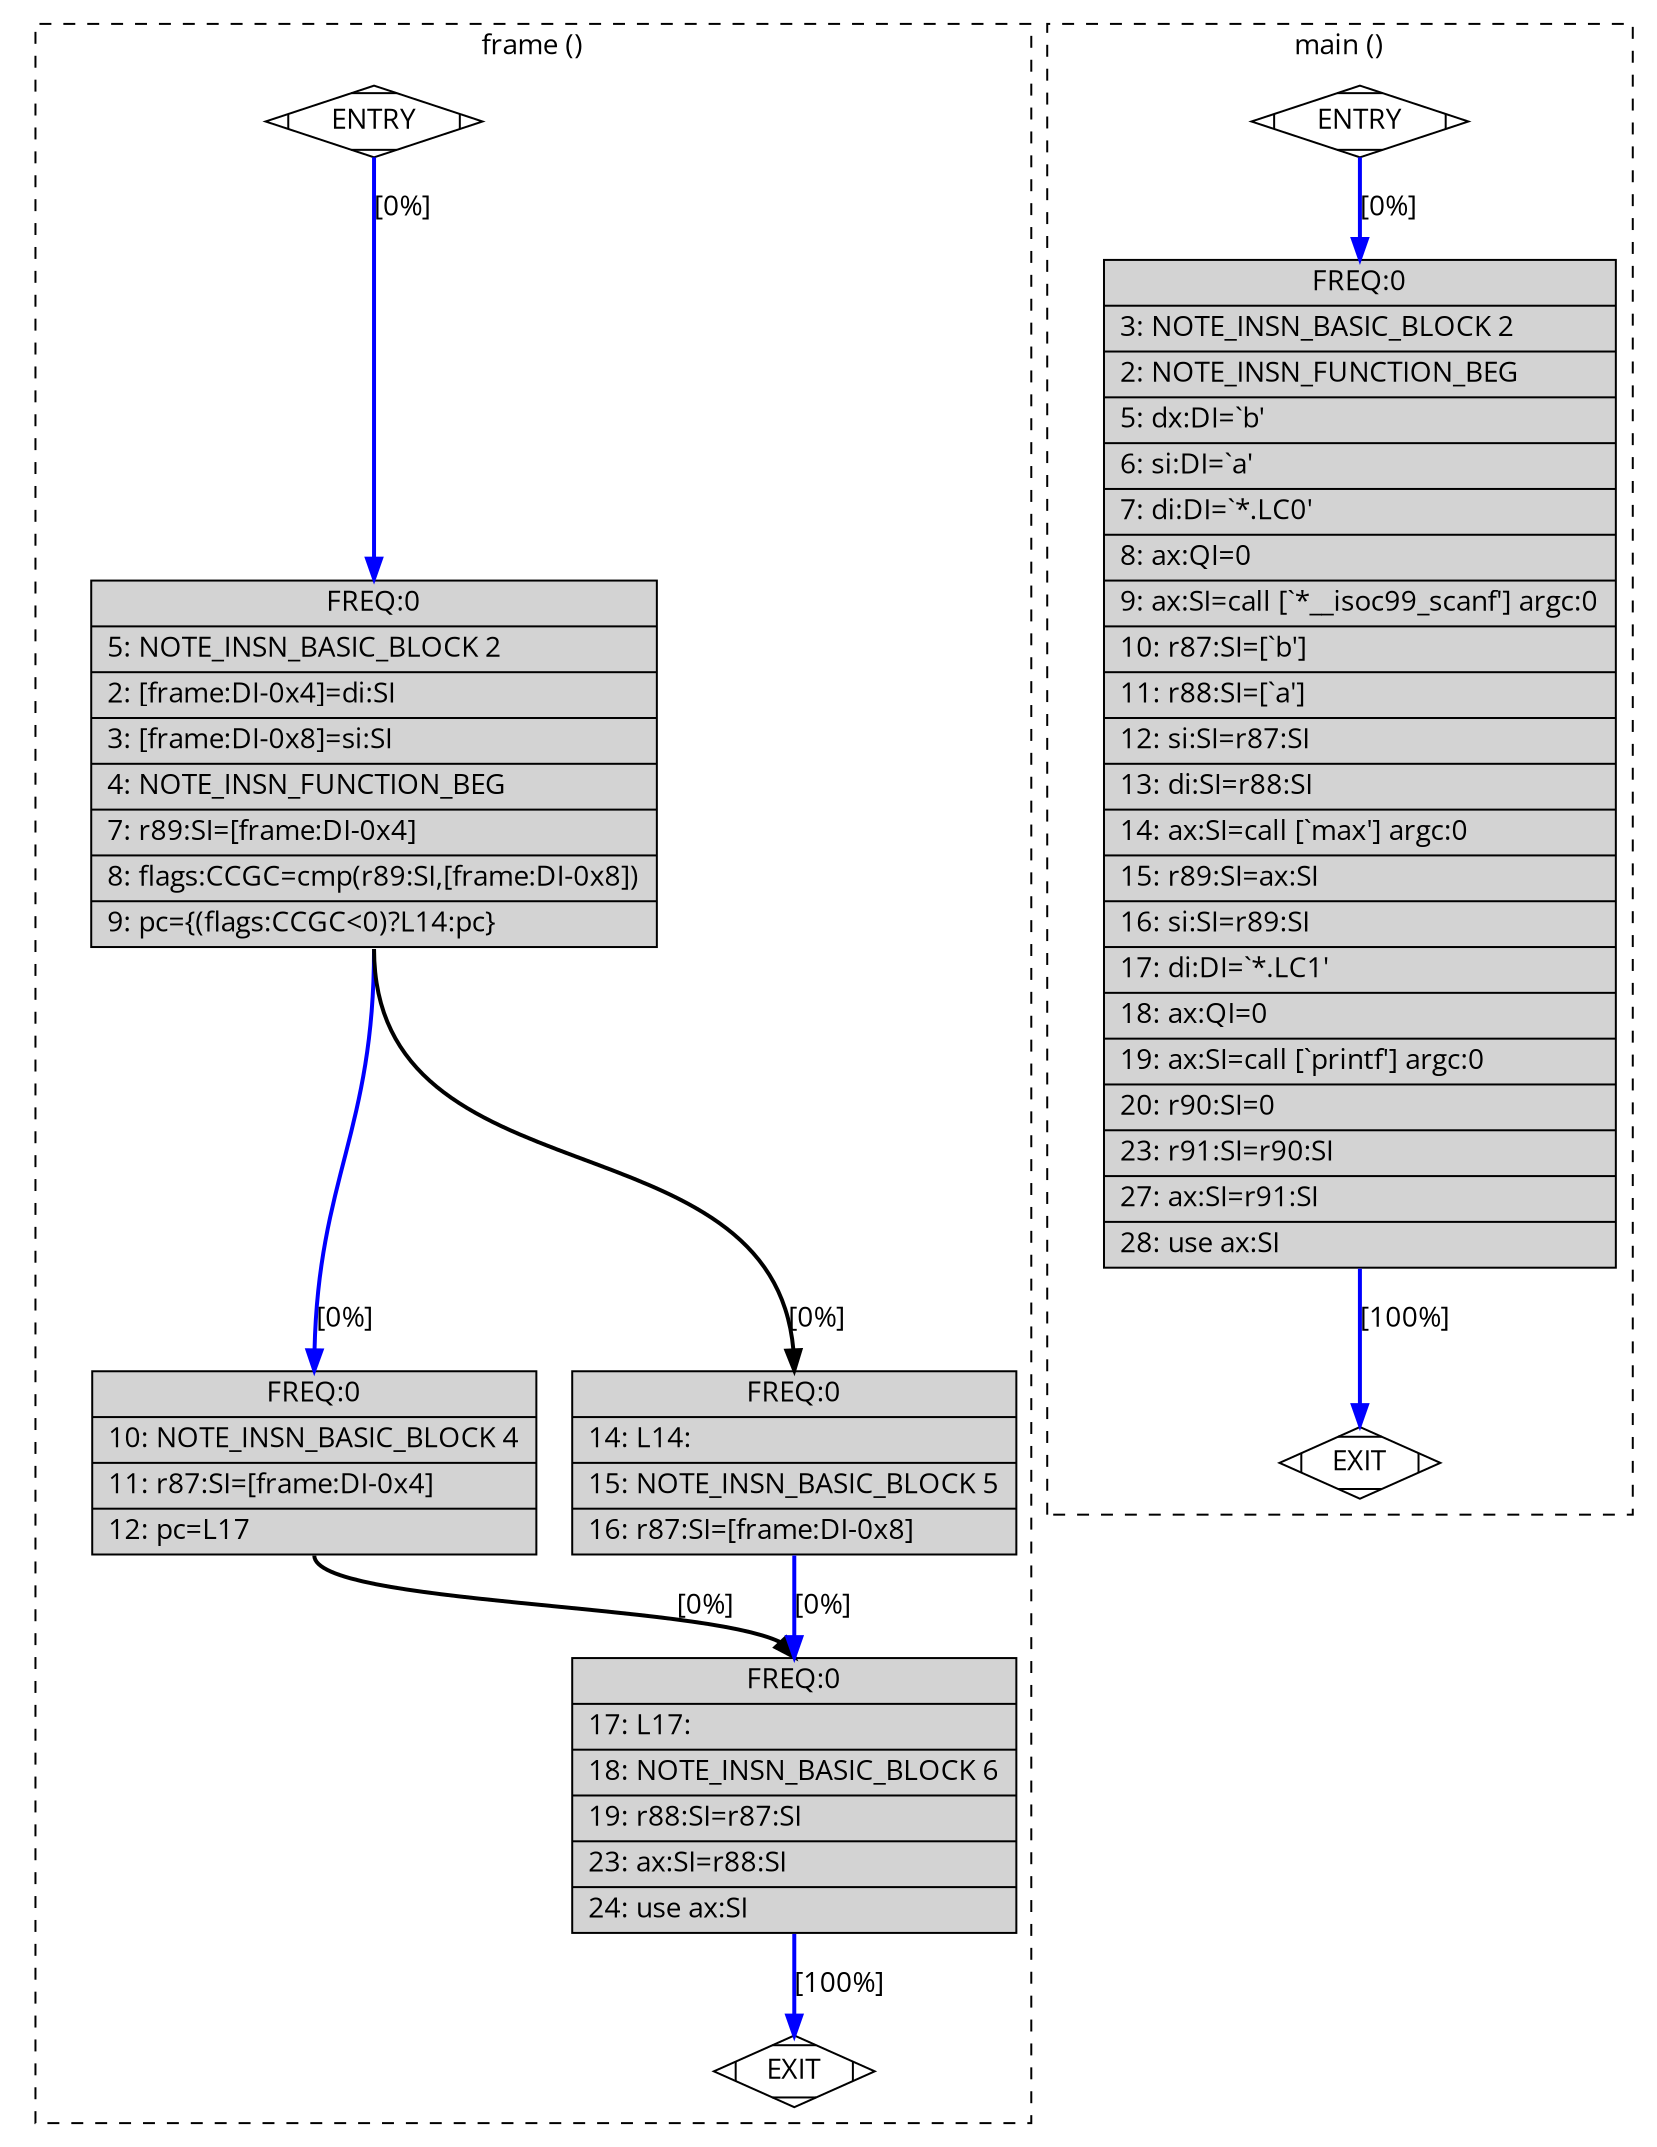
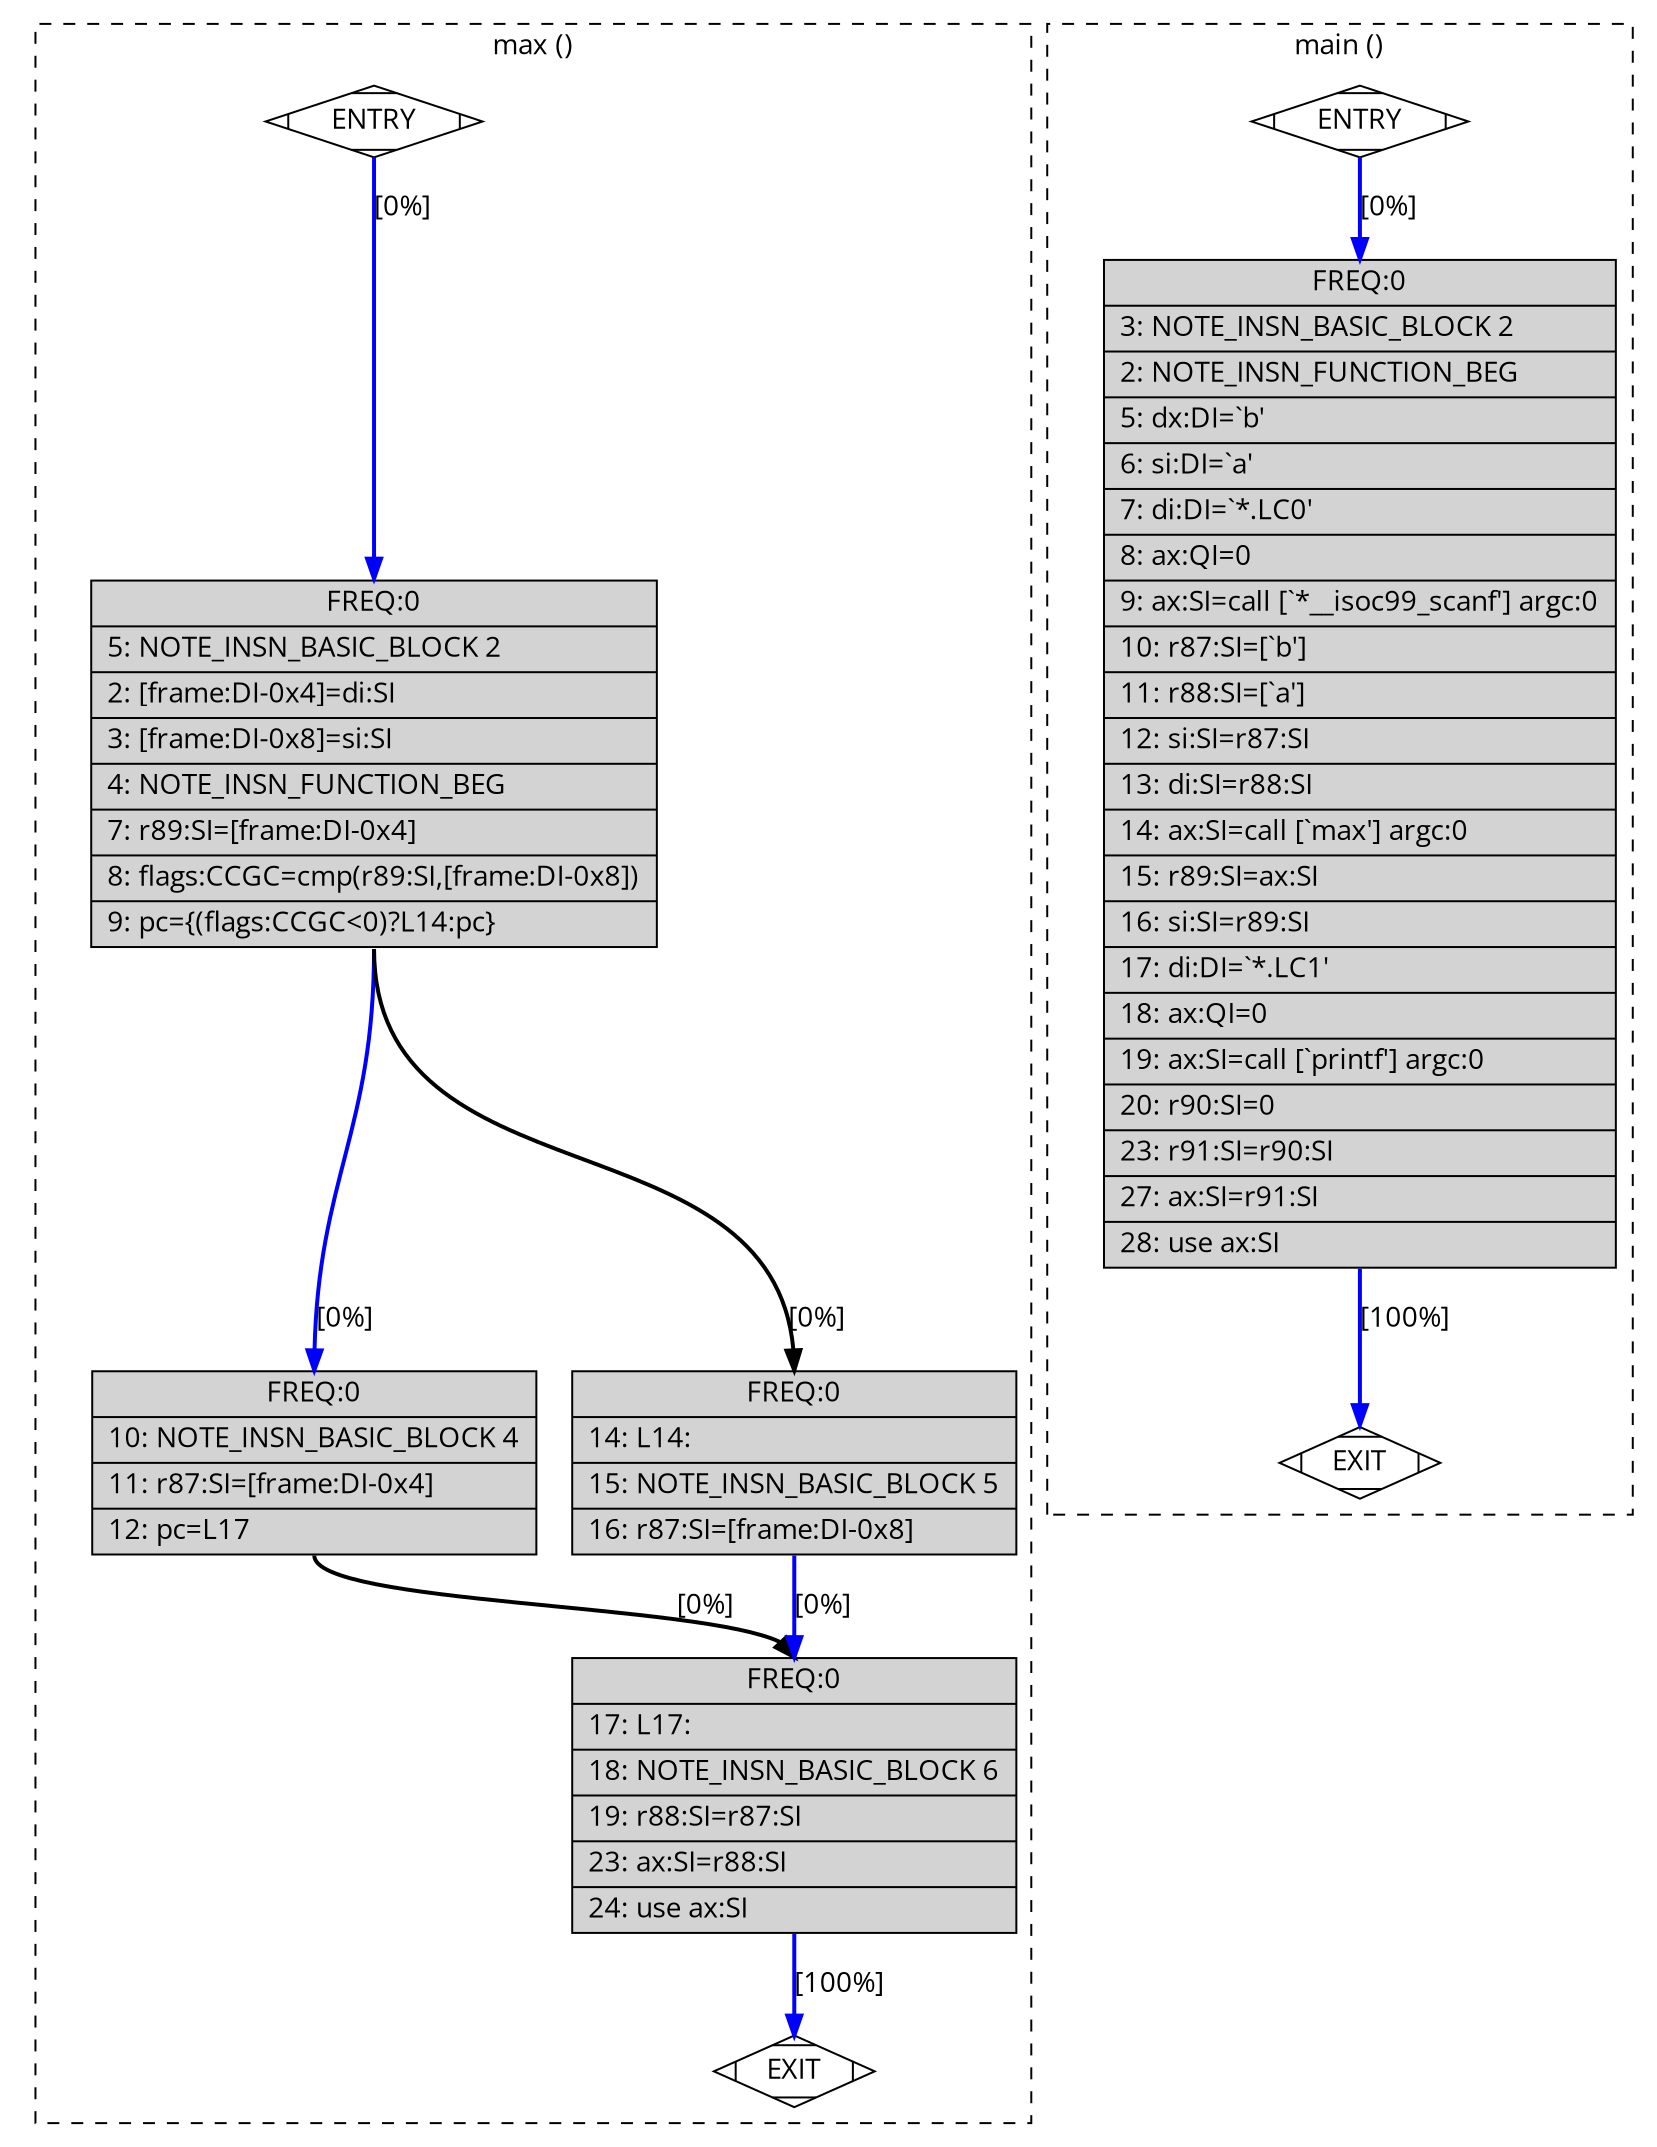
(533, 47) -> (533, 47)
